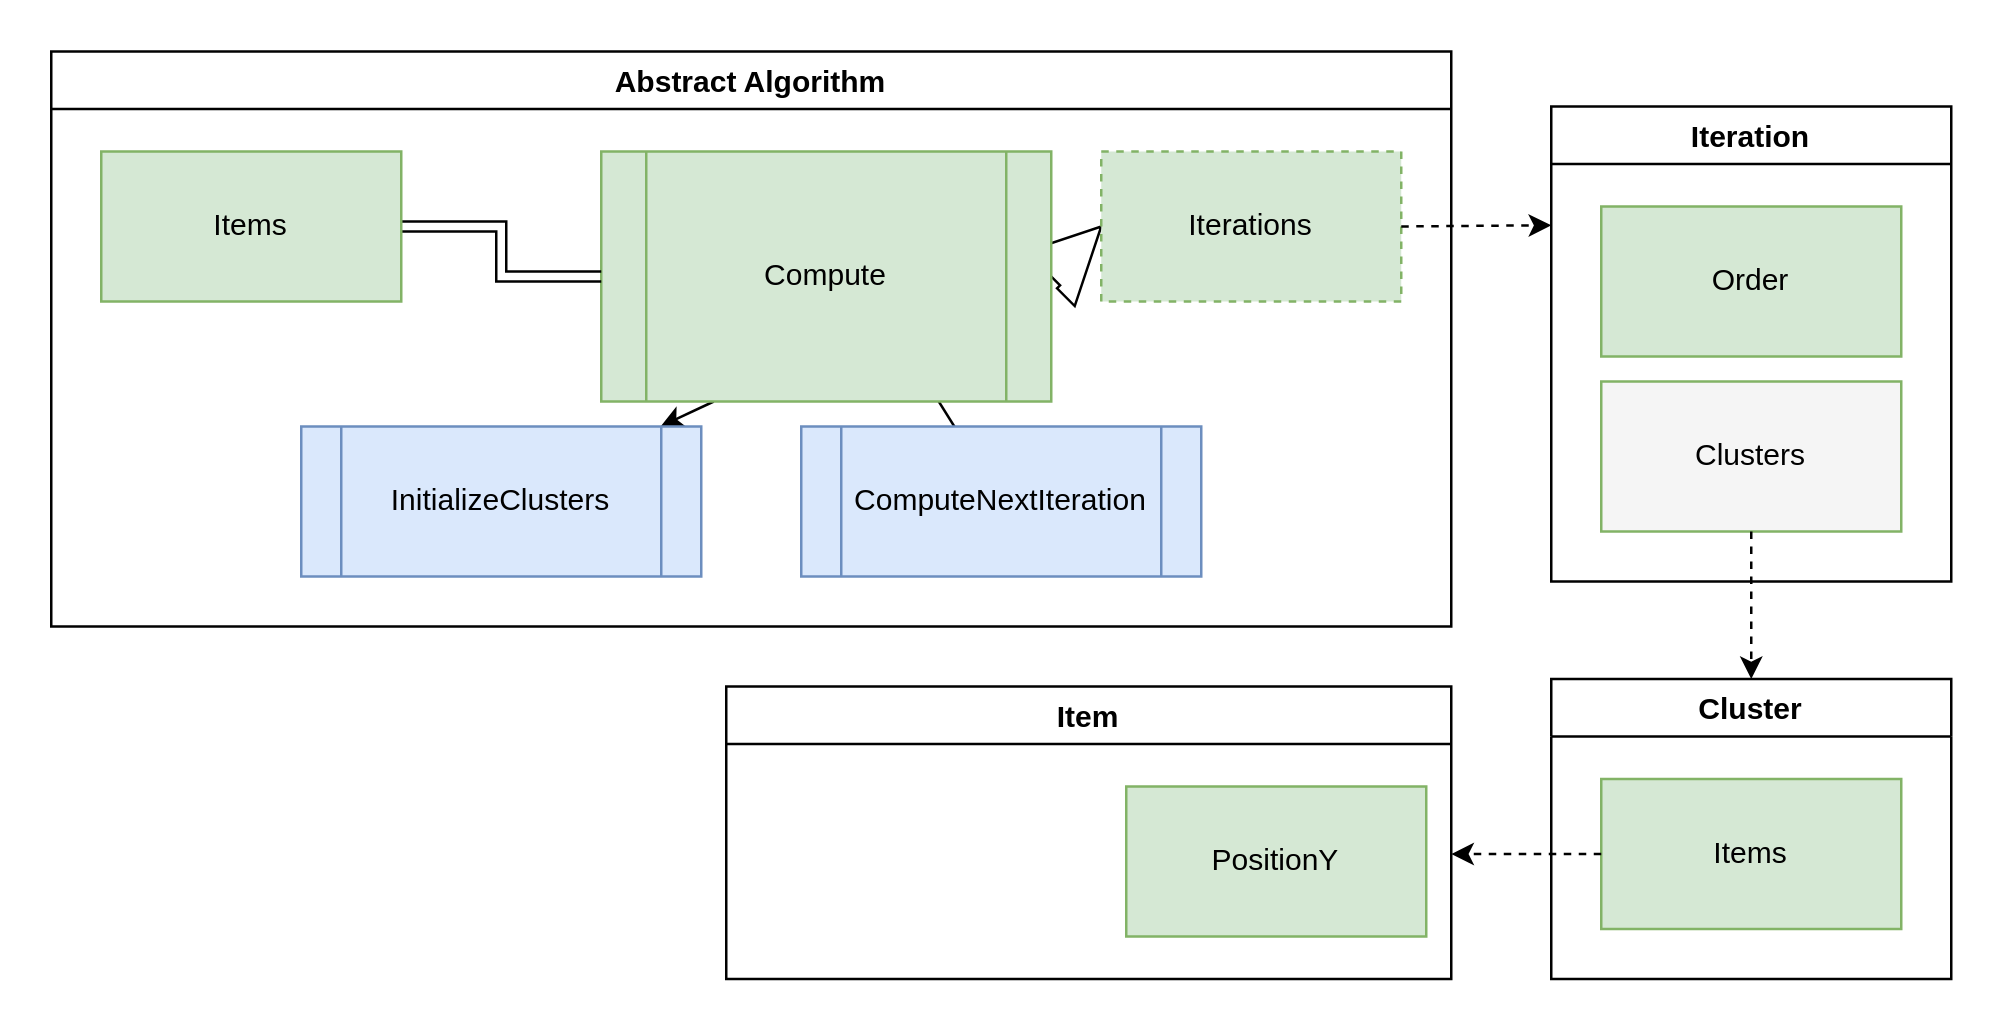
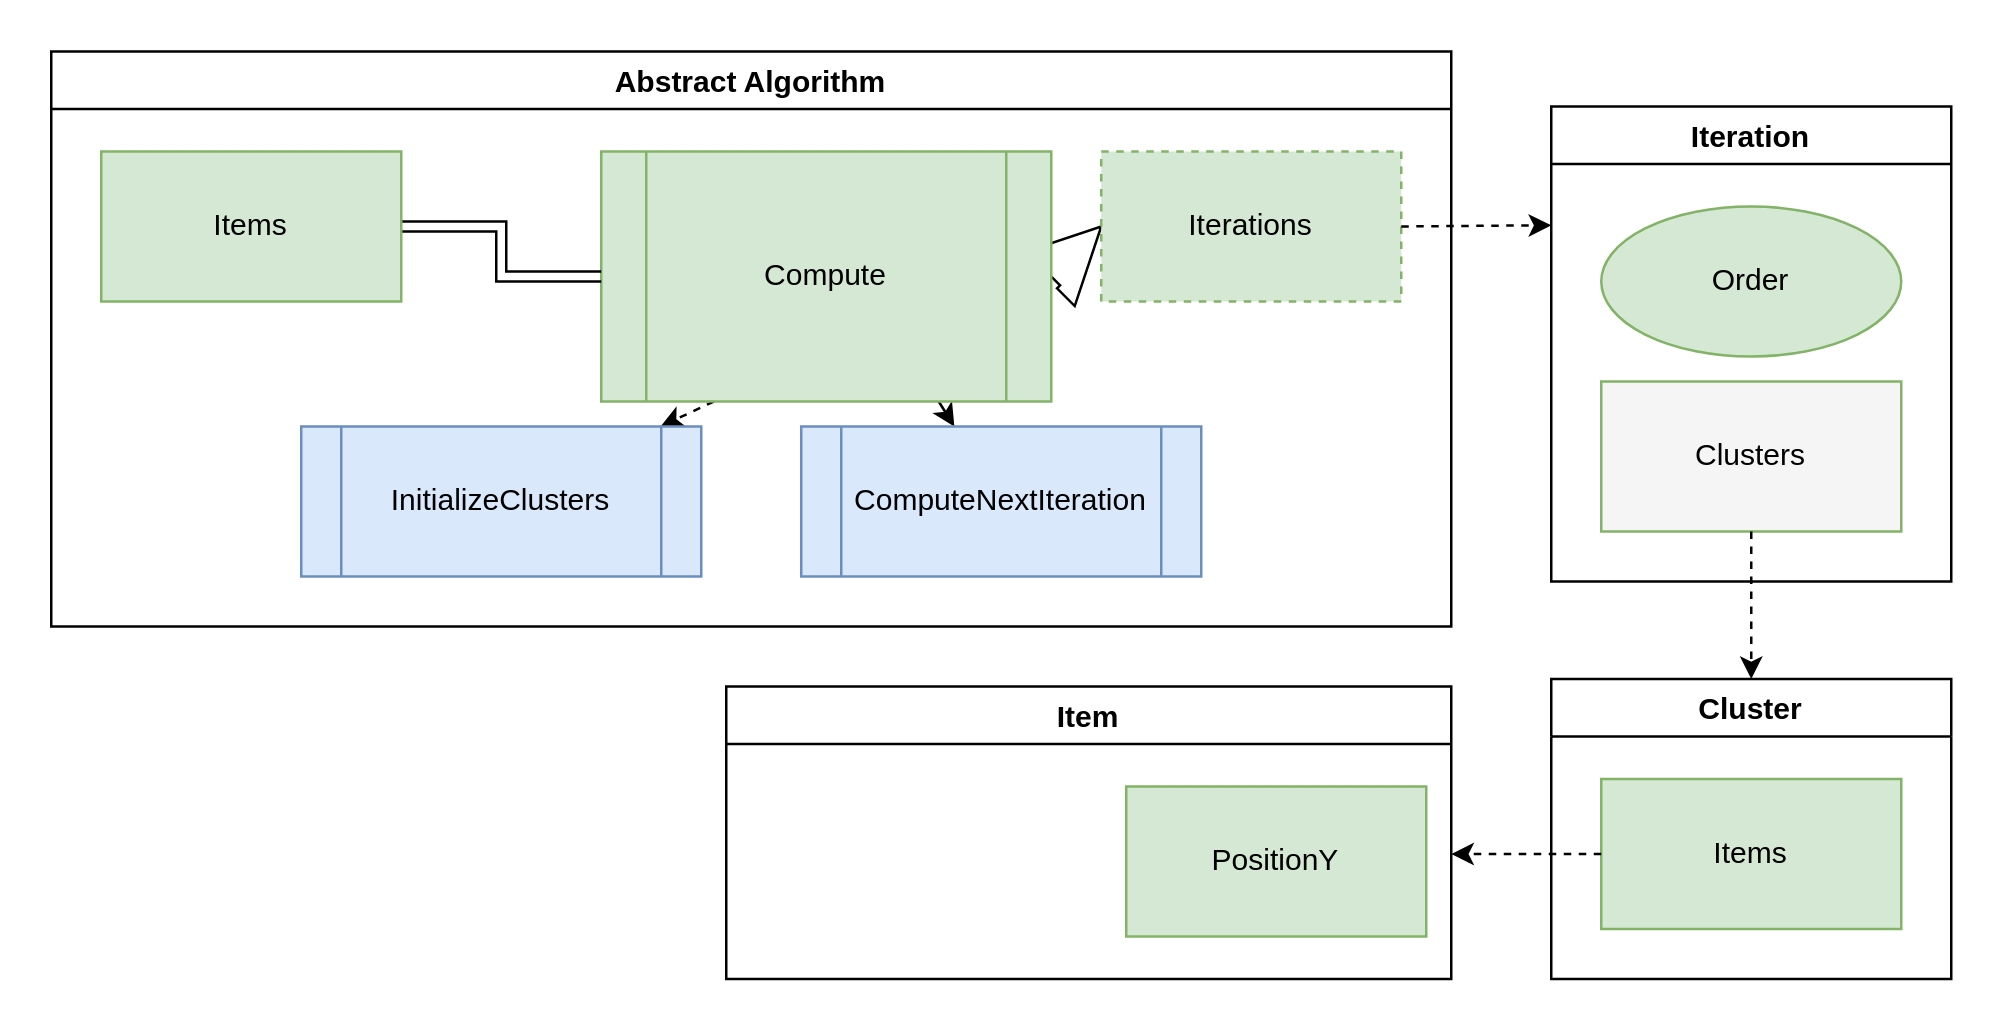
(1751, 281) -> (1751, 281)
(692, 412) -> (692, 412)
(948, 416) -> (945, 411)
